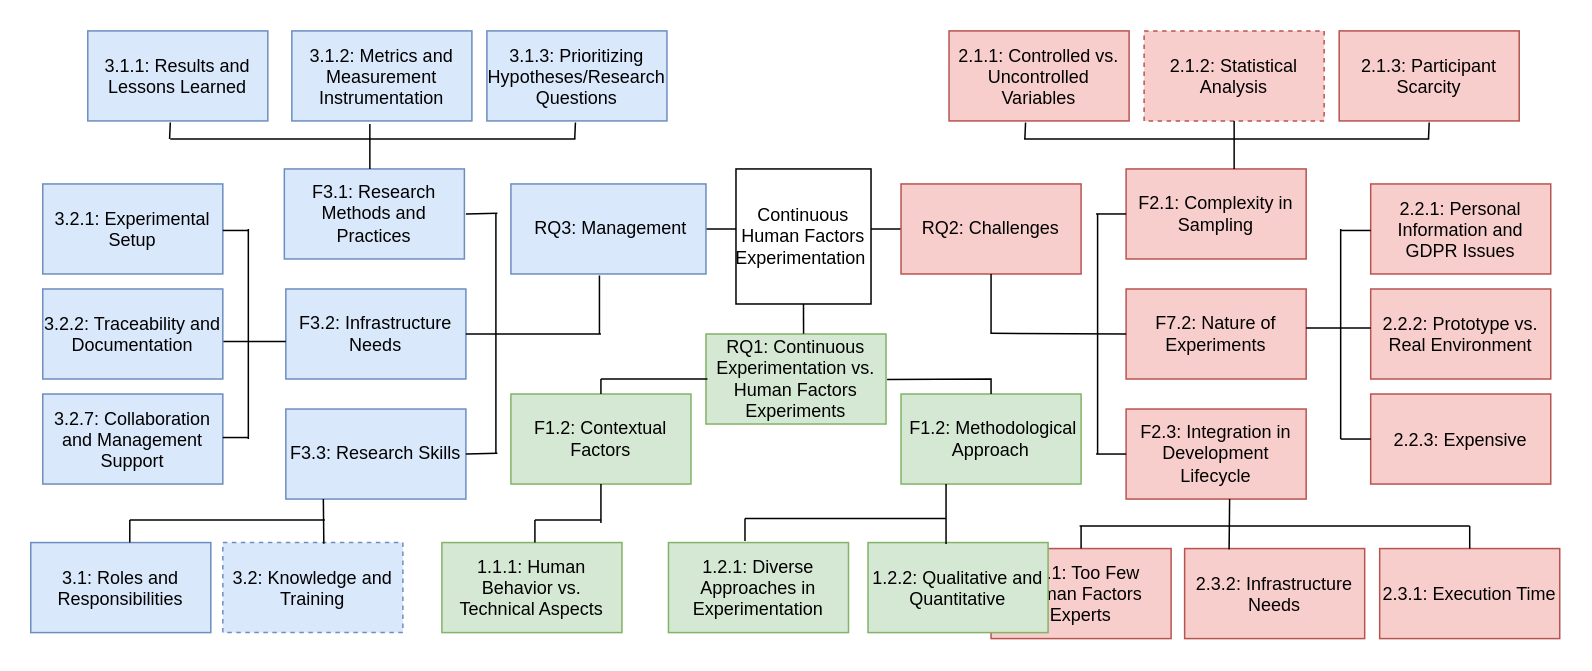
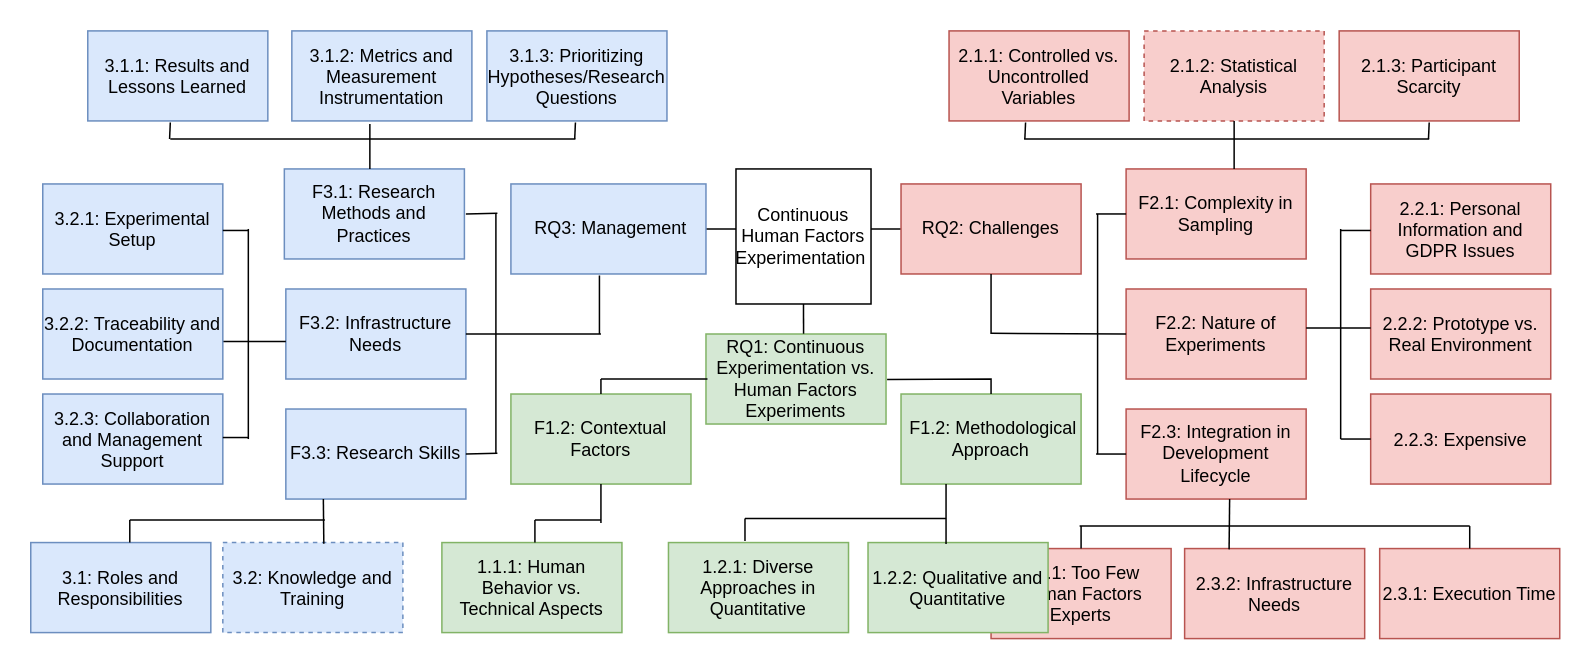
(1216, 334) -> (1216, 334)
(133, 439) -> (133, 439)
(758, 587) -> (758, 587)
